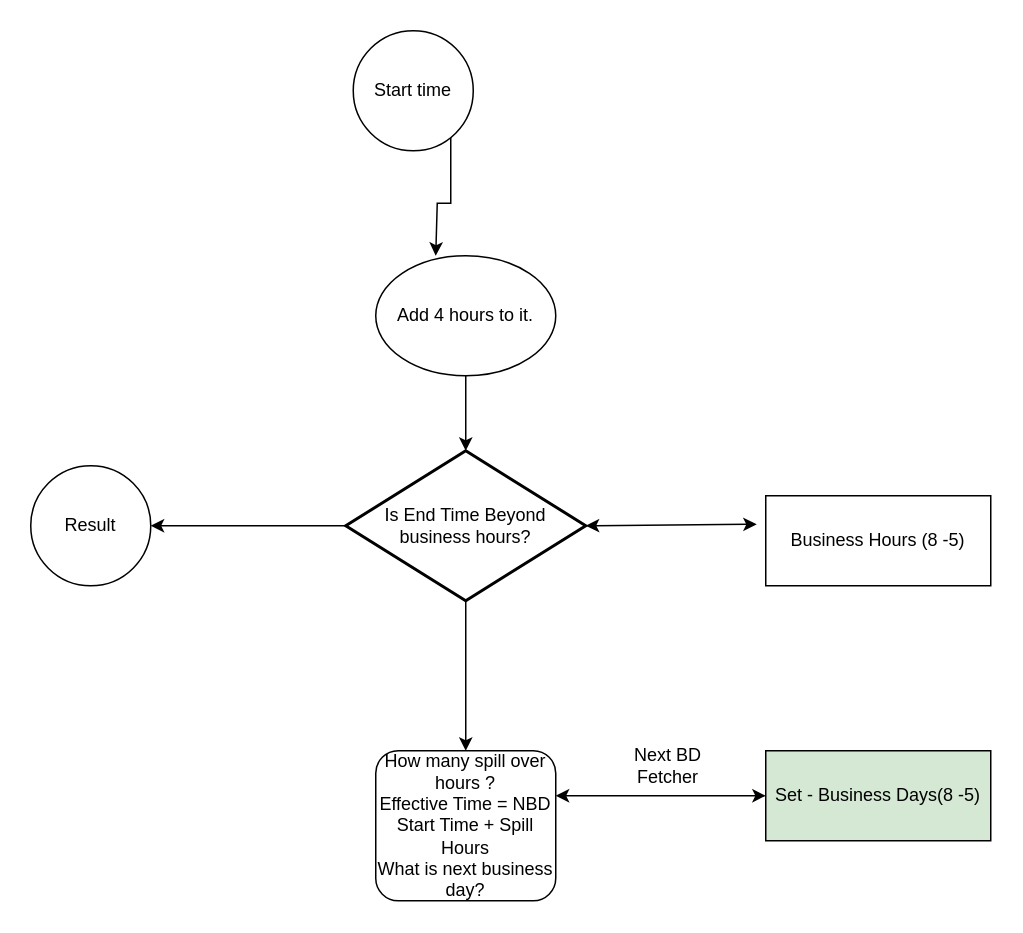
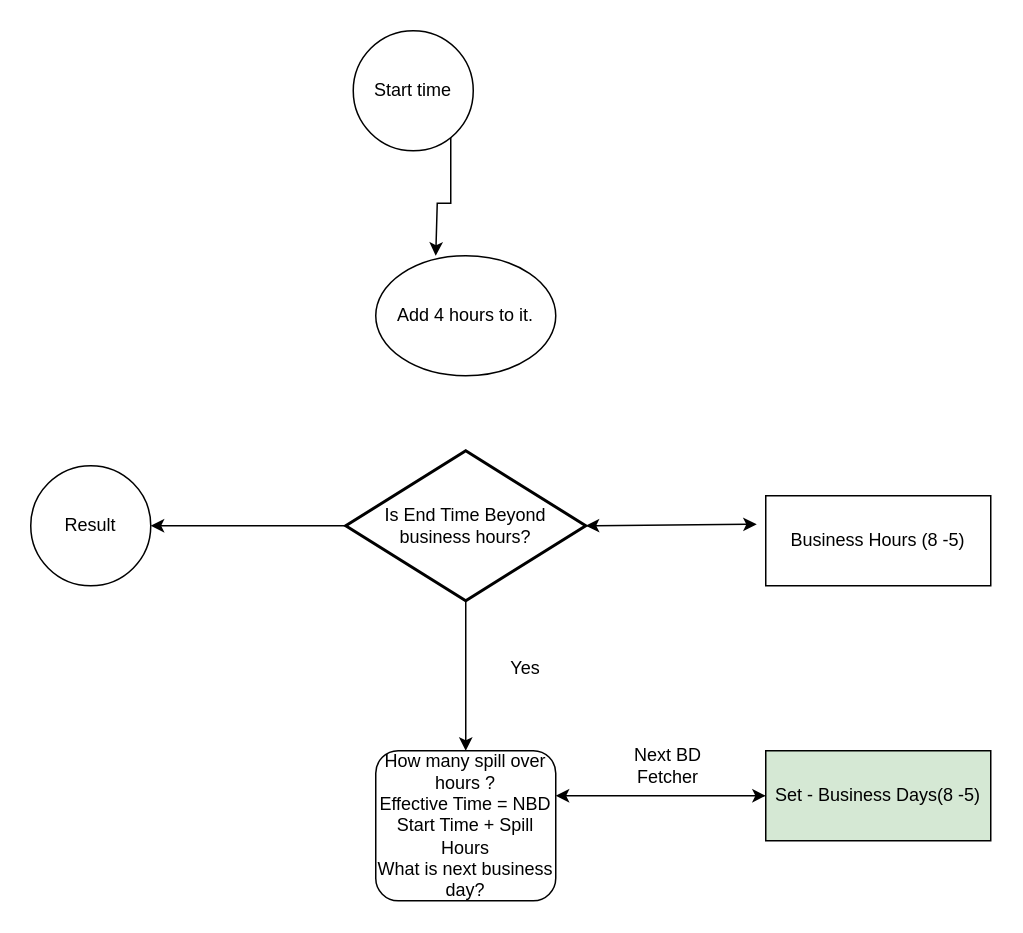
(466, 408) -> none
none -> (526, 668)
